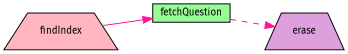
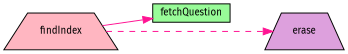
(248, 22) -> (185, 31)
